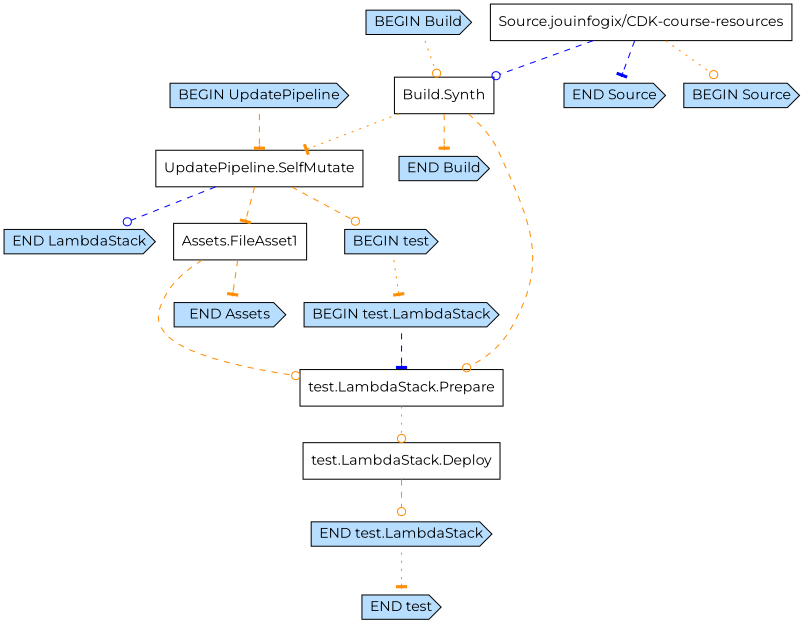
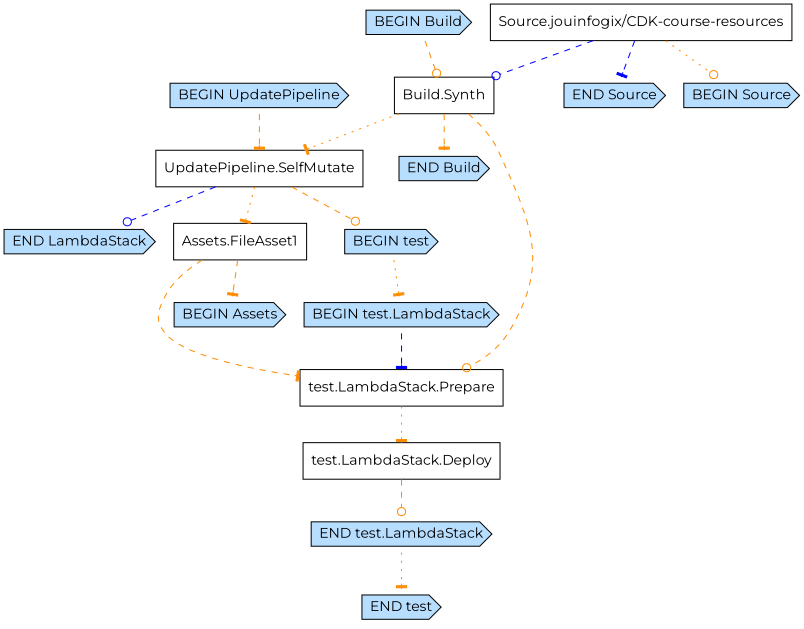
(430, 55) -> (430, 55)
(250, 203) -> (250, 203)
(230, 315) -> (230, 315)
(182, 346) -> (182, 346)
(402, 422) -> (402, 422)
